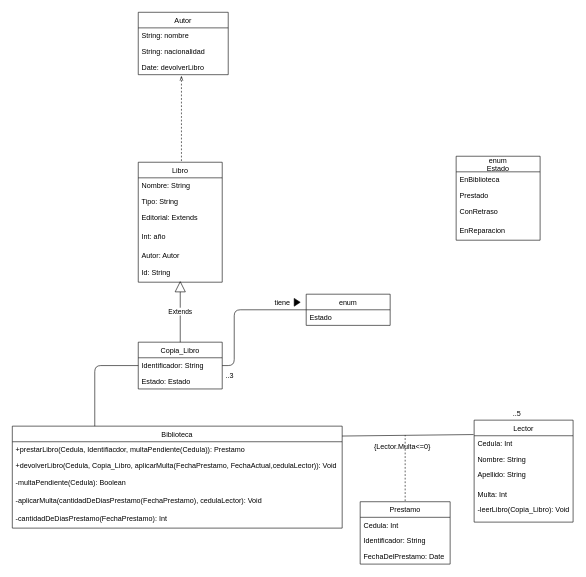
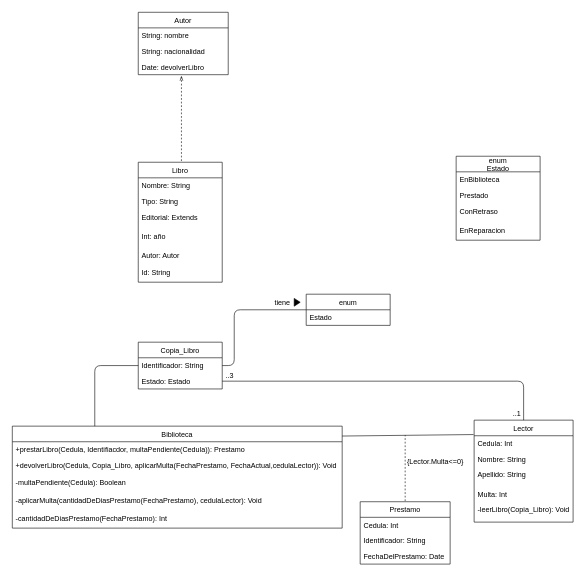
(180, 317) -> none
none -> (393, 381)
(517, 414) -> (517, 414)
(402, 447) -> (435, 462)
